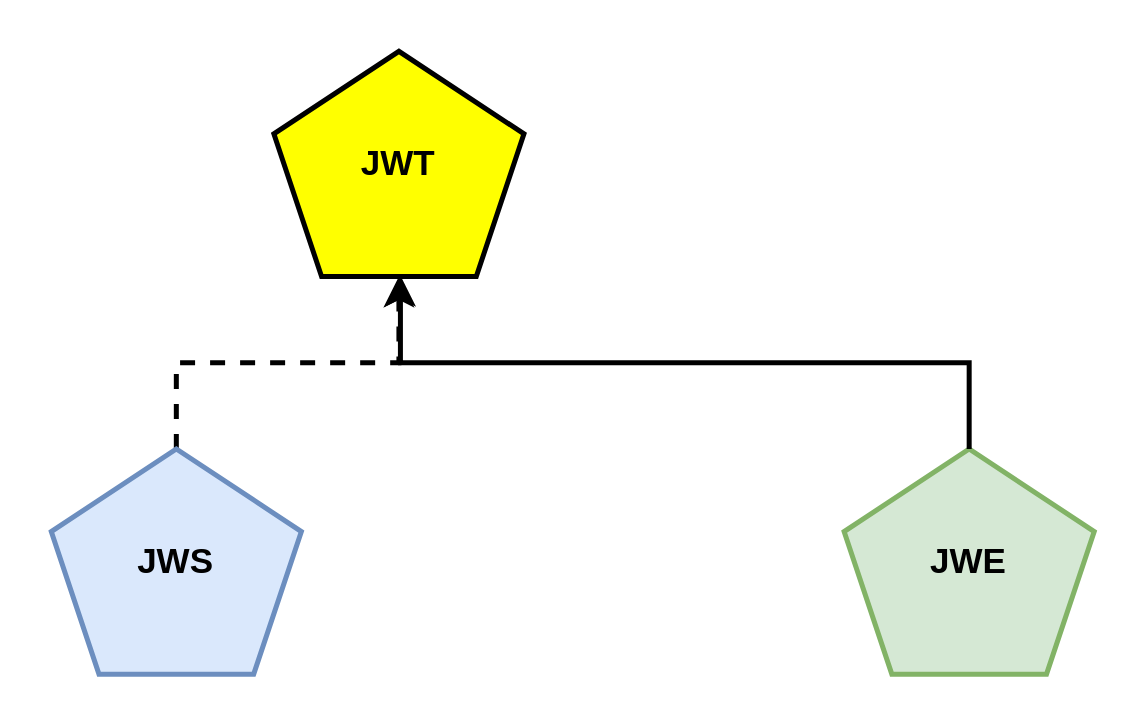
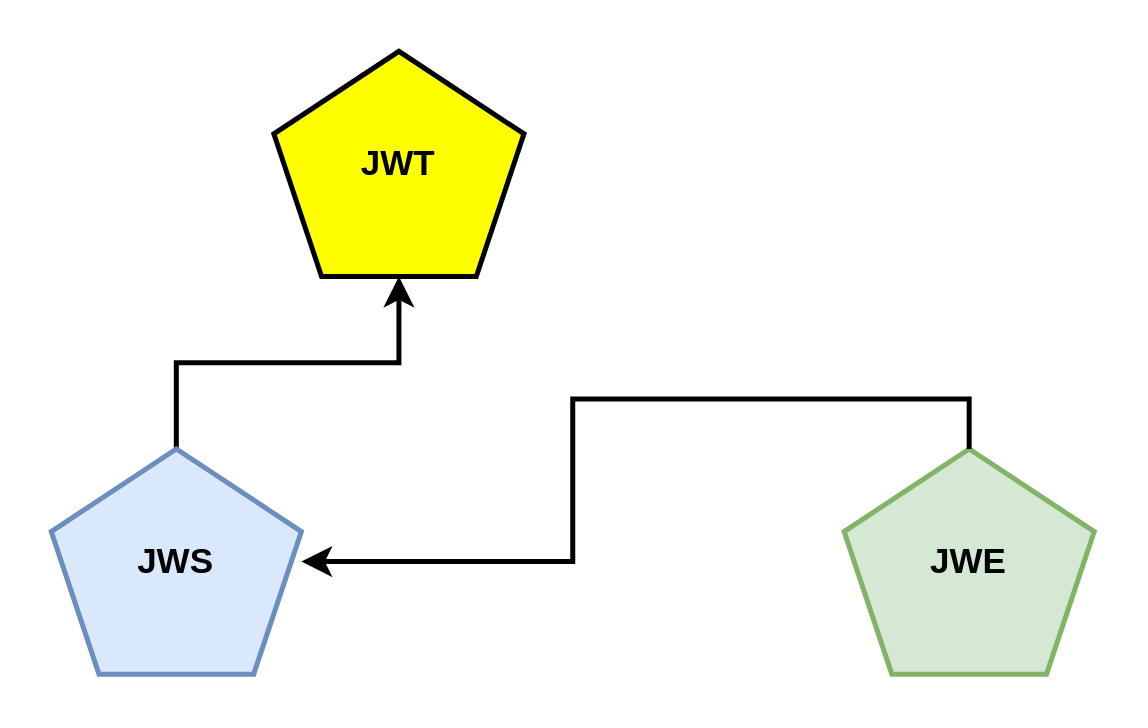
(703, 363) -> (573, 407)
(176, 426) -> (176, 426)
